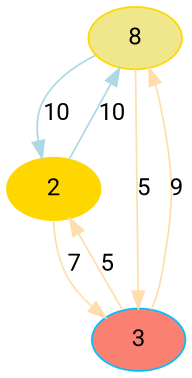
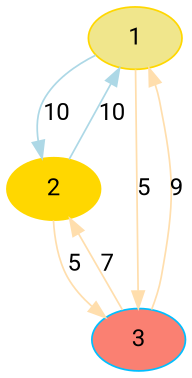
(135, 38) -> (135, 38)
(75, 264) -> (75, 264)
(107, 264) -> (107, 264)
